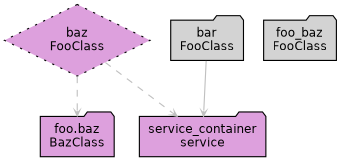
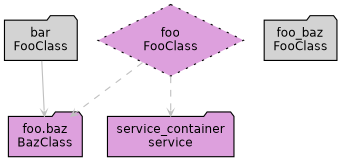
(77, 40) -> (171, 40)
(205, 86) -> (43, 86)
